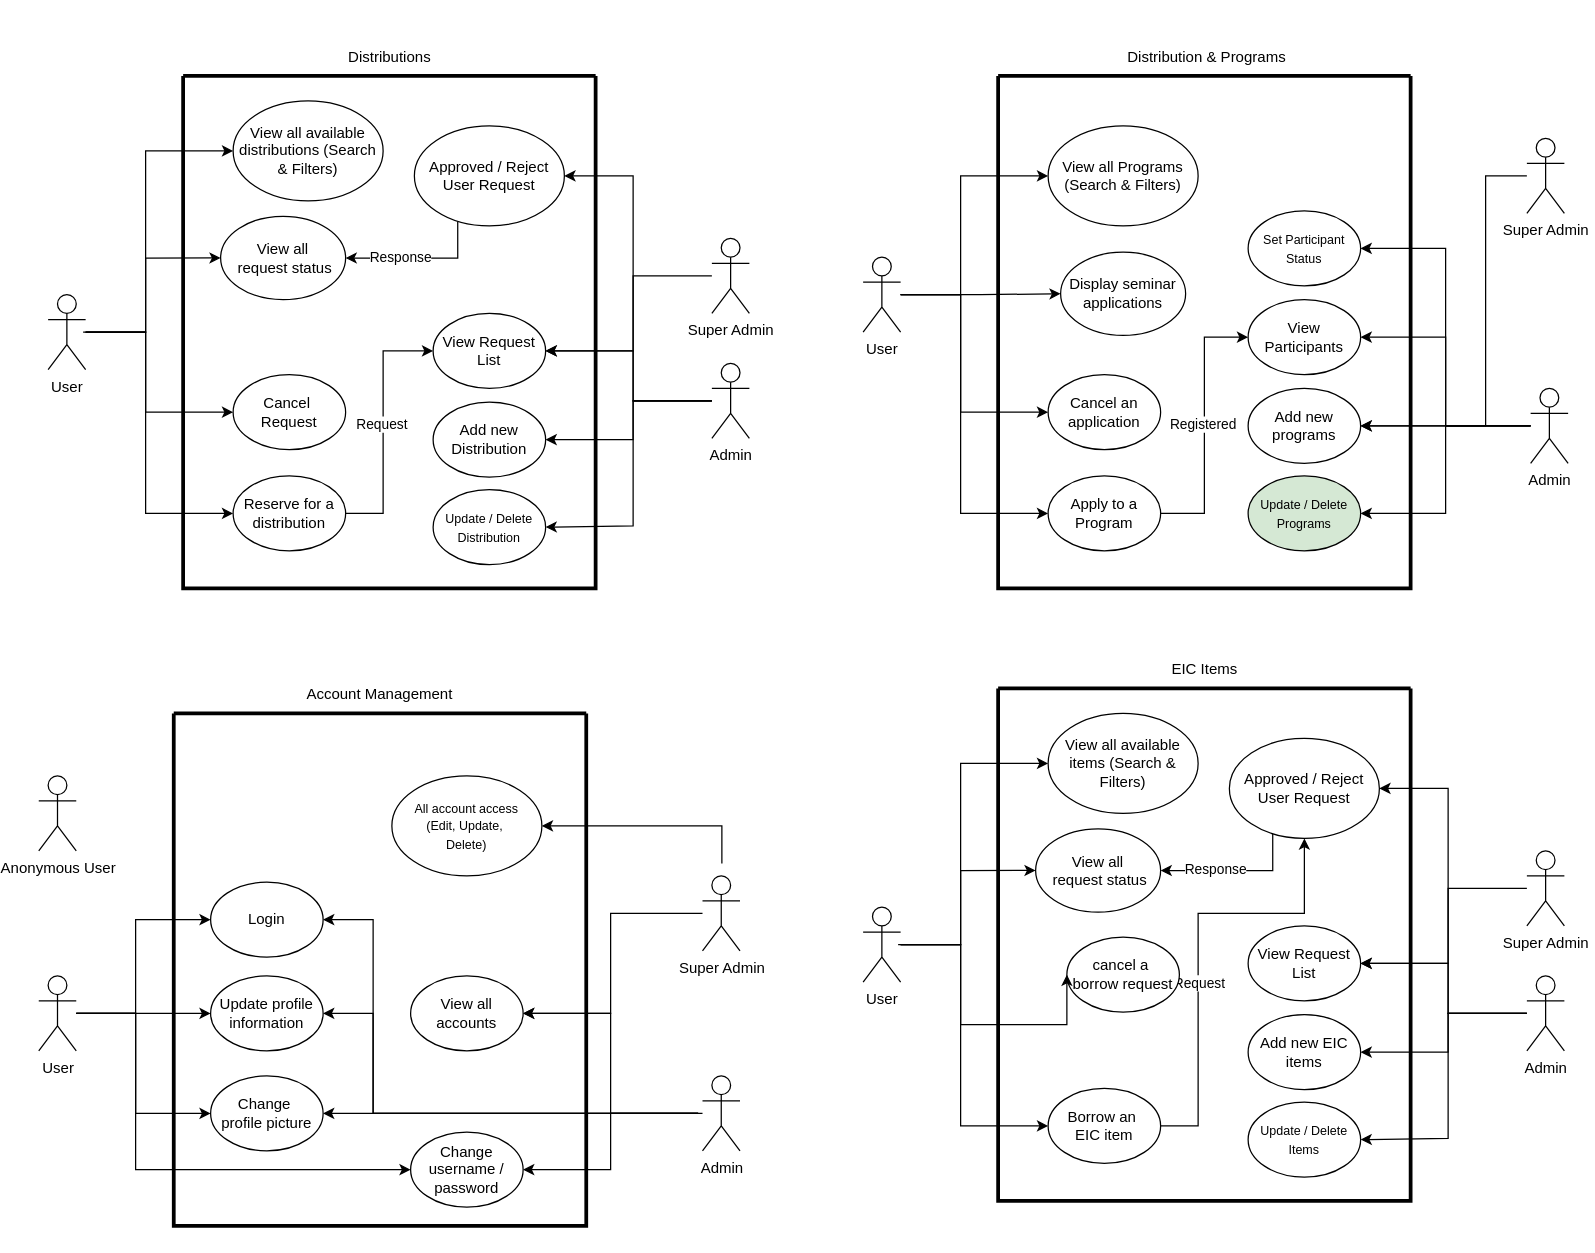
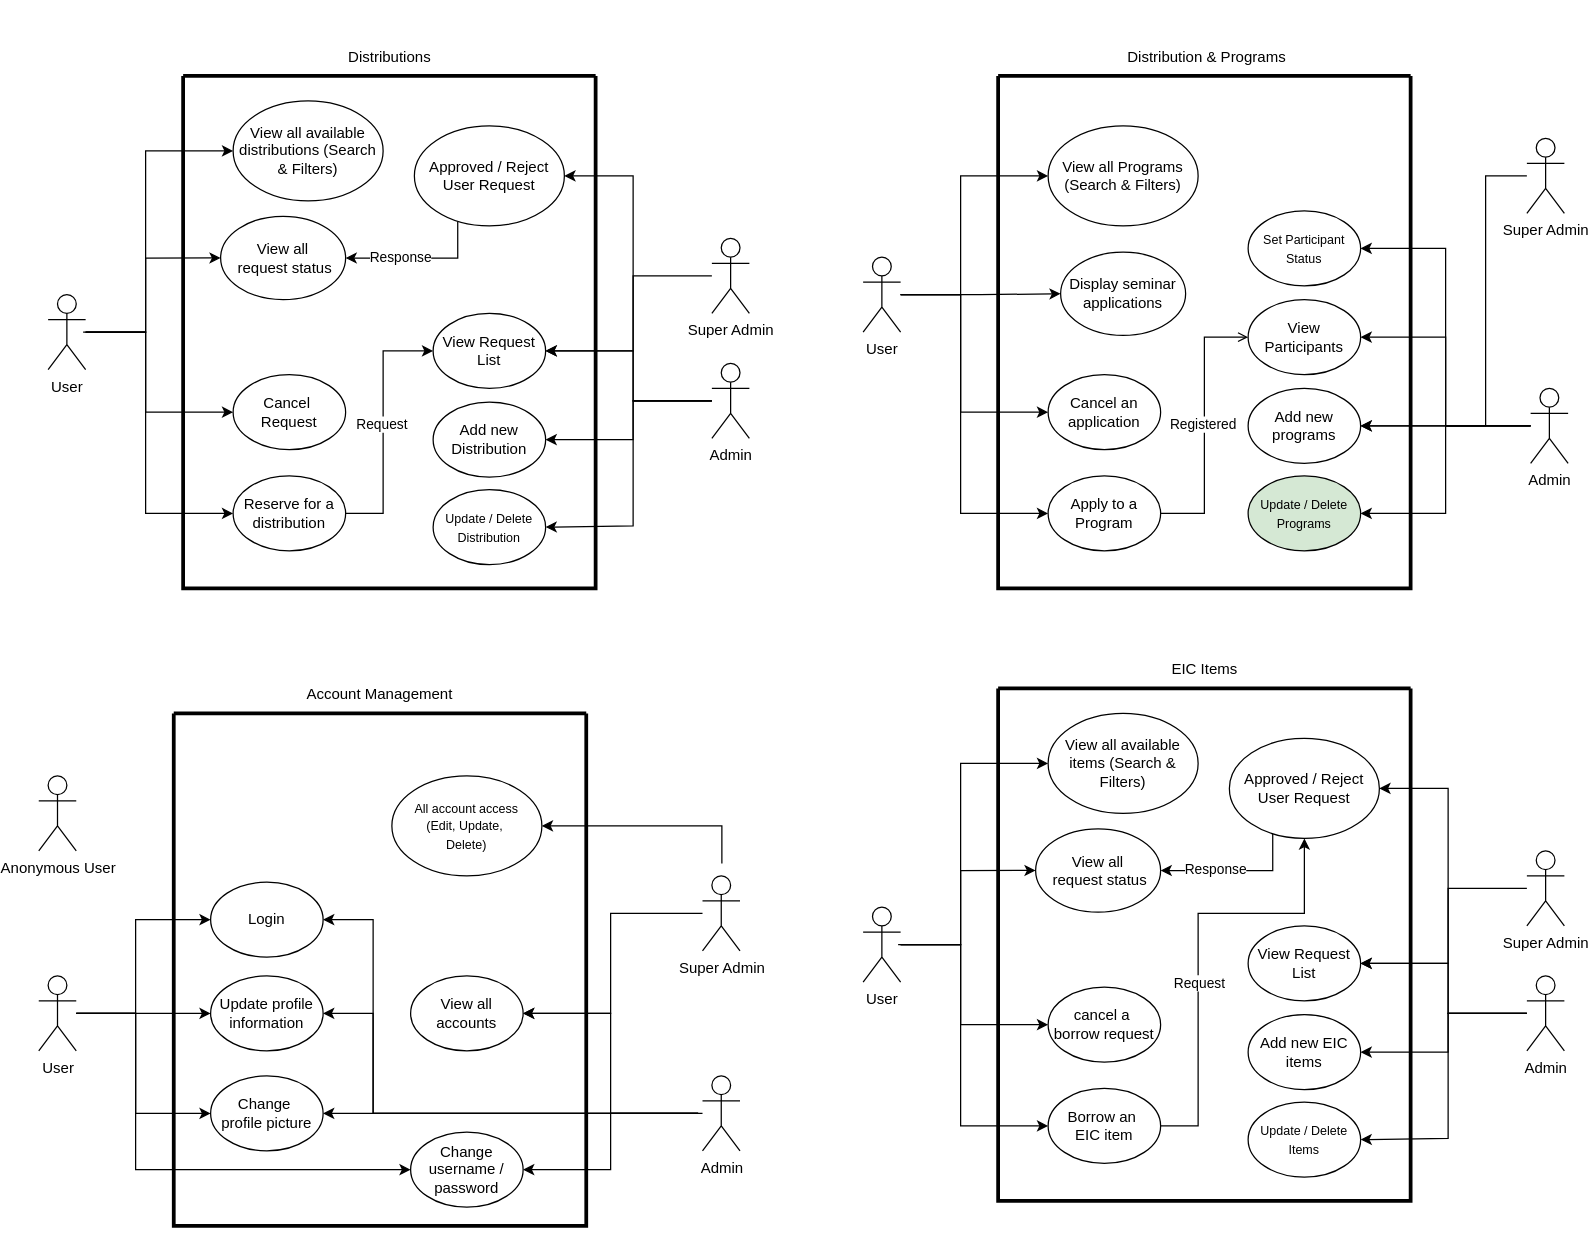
(1238, 337) -> (1240, 337)
(1123, 974) -> (1104, 1024)
